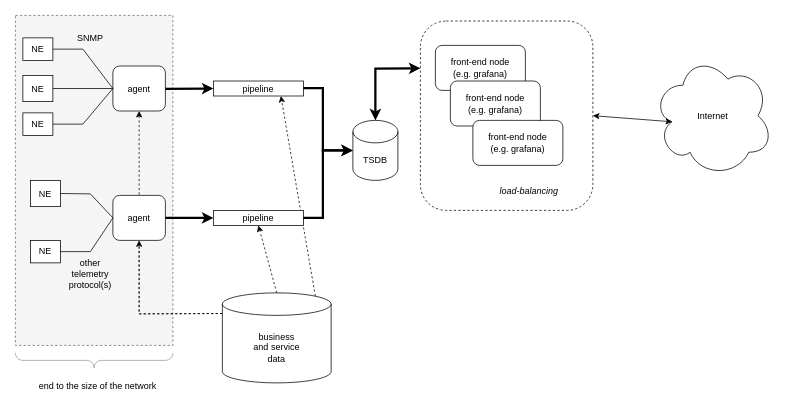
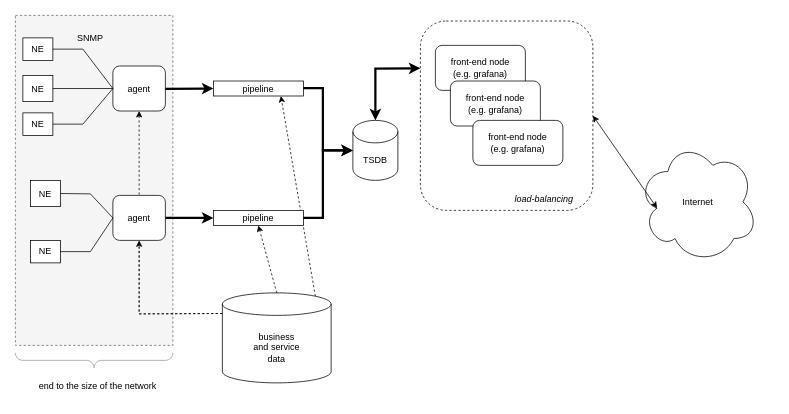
(713, 116) -> (698, 202)
(529, 192) -> (544, 199)
(90, 274) -> none
